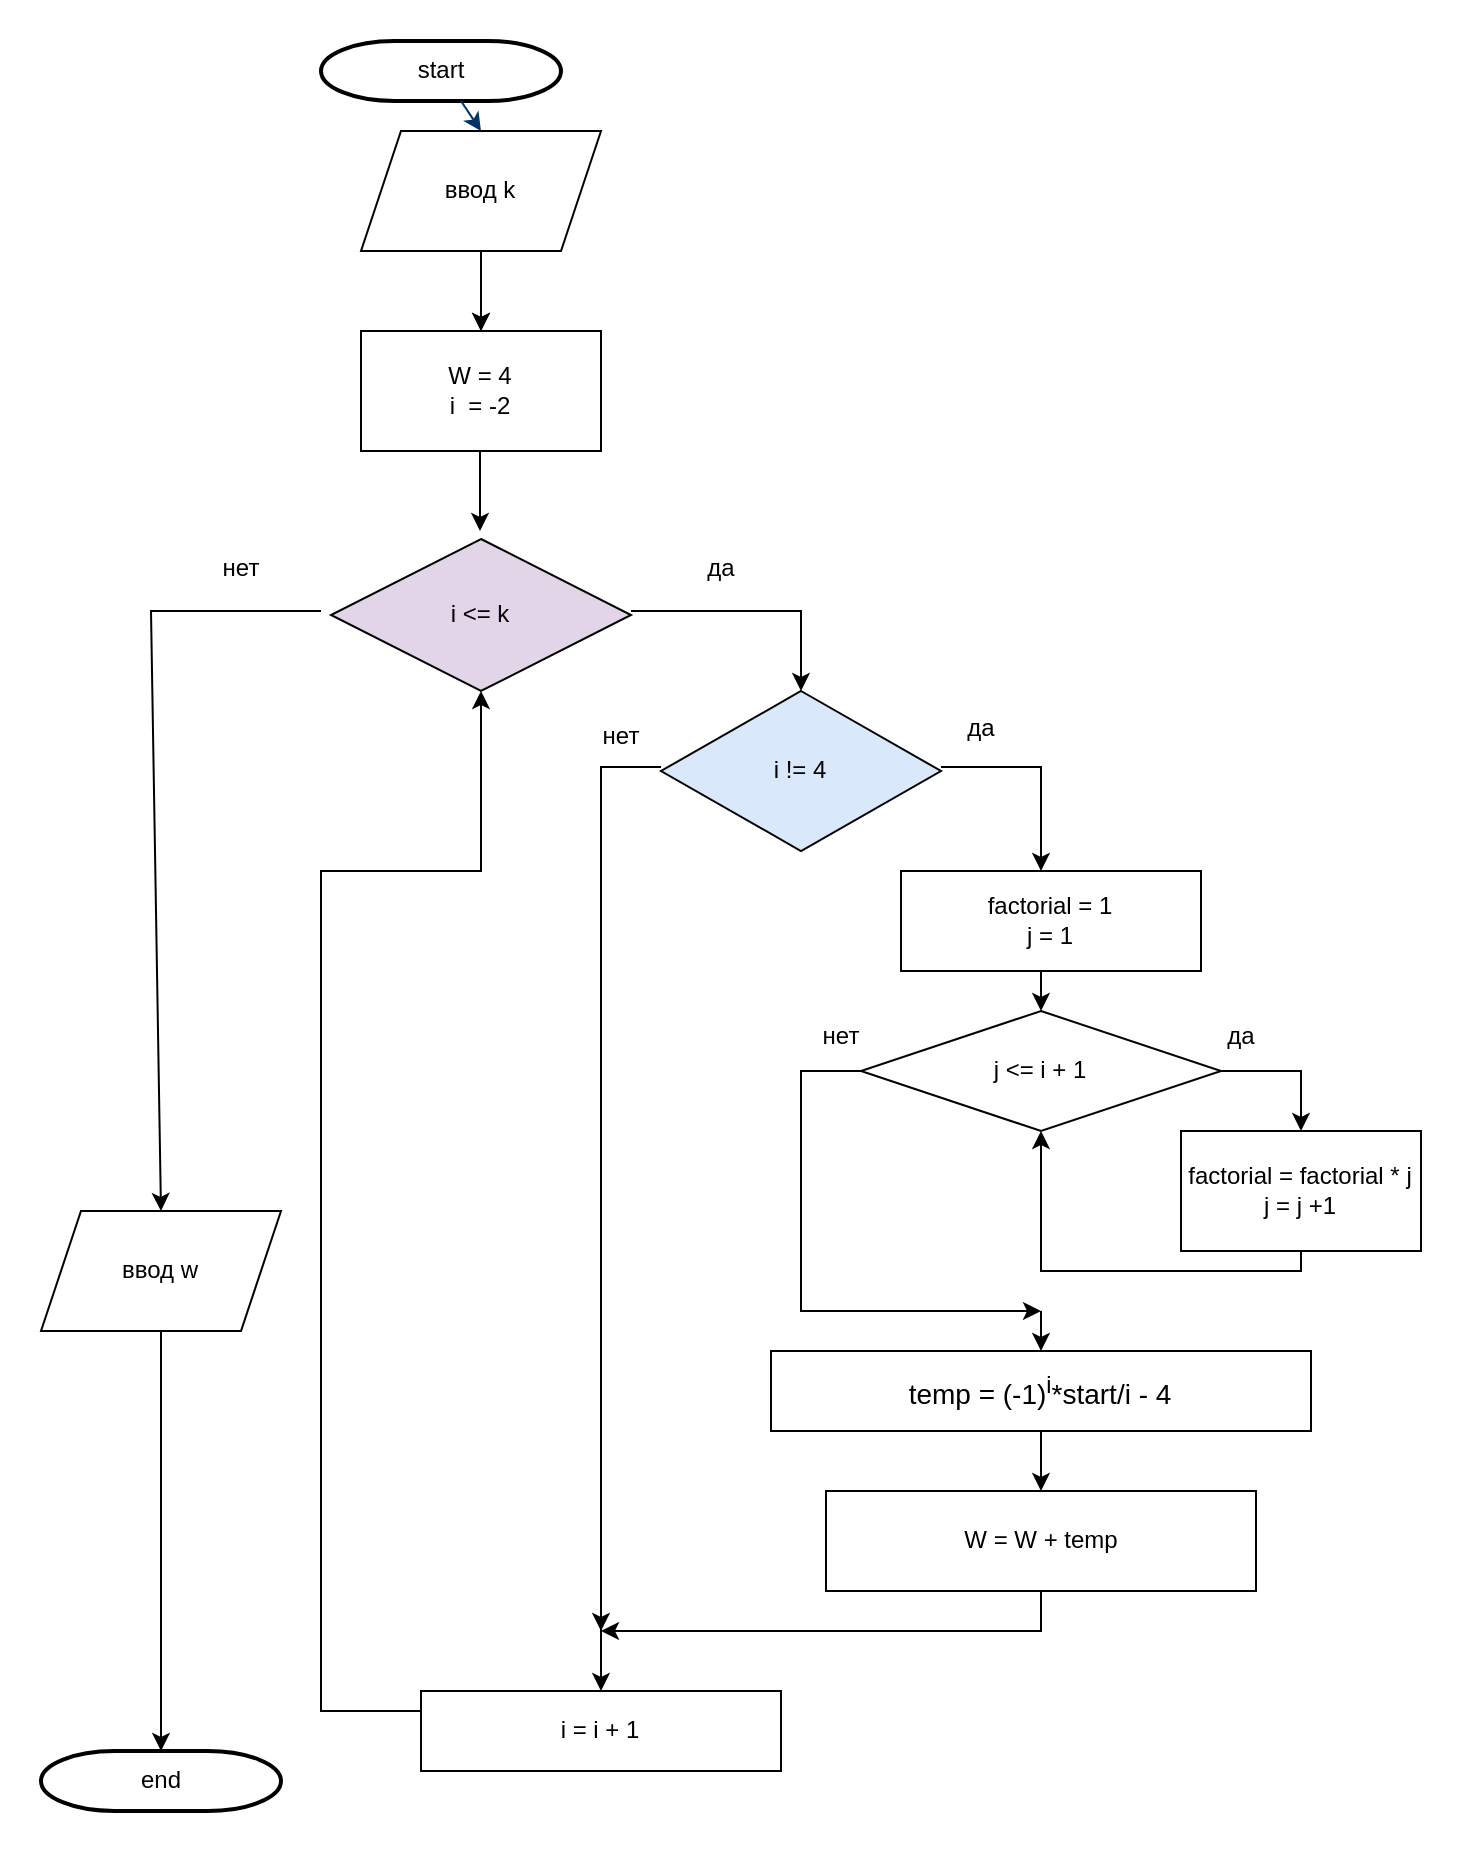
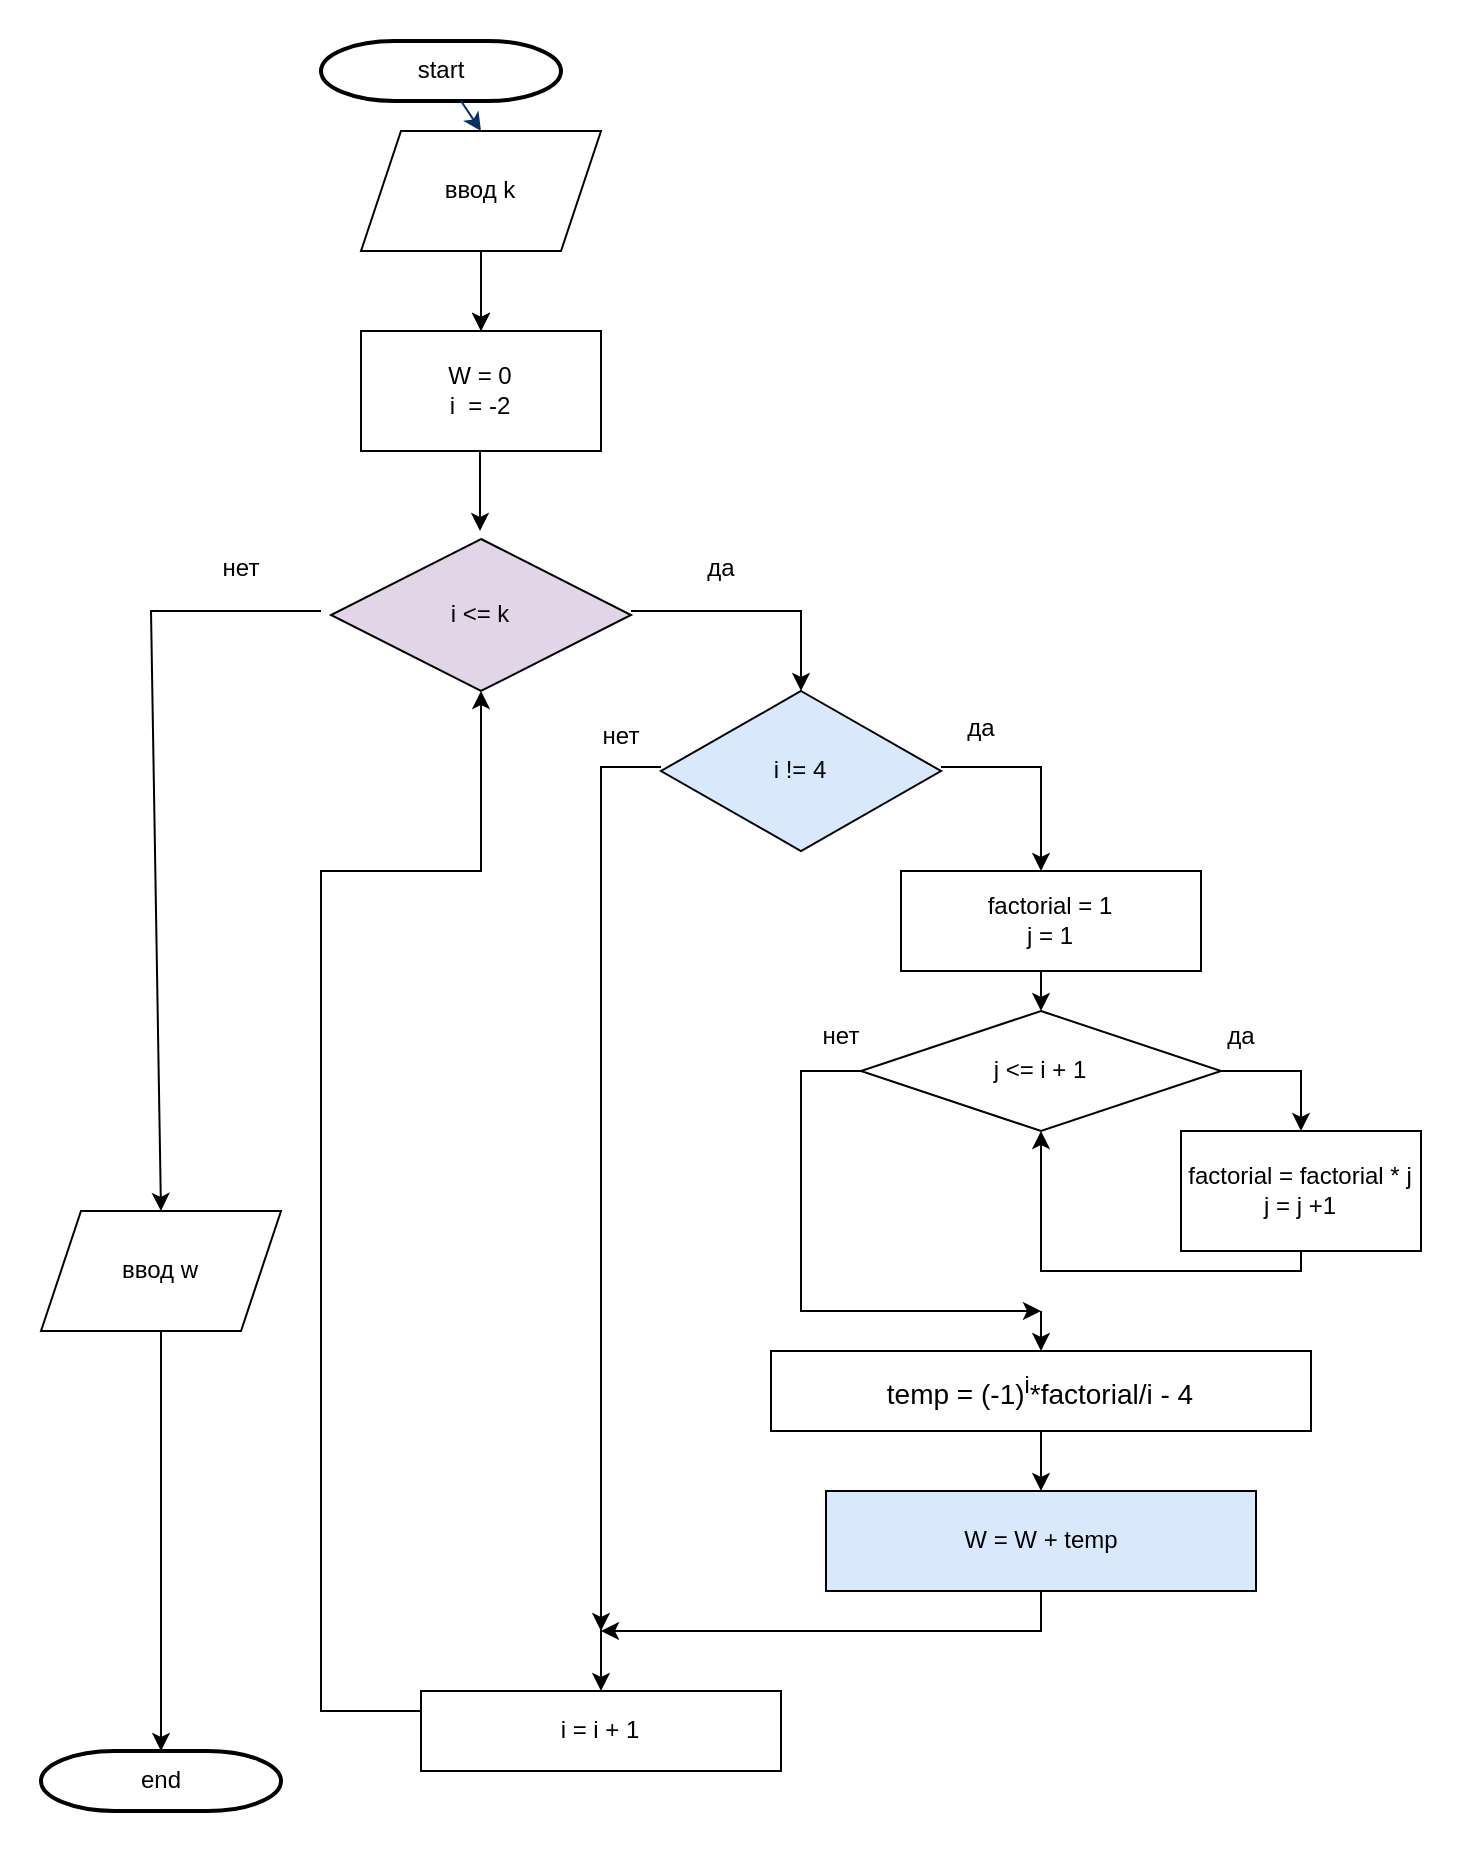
(481, 391) -> (481, 391)
(1041, 1391) -> (1041, 1391)
(1041, 1541) -> (1041, 1541)
